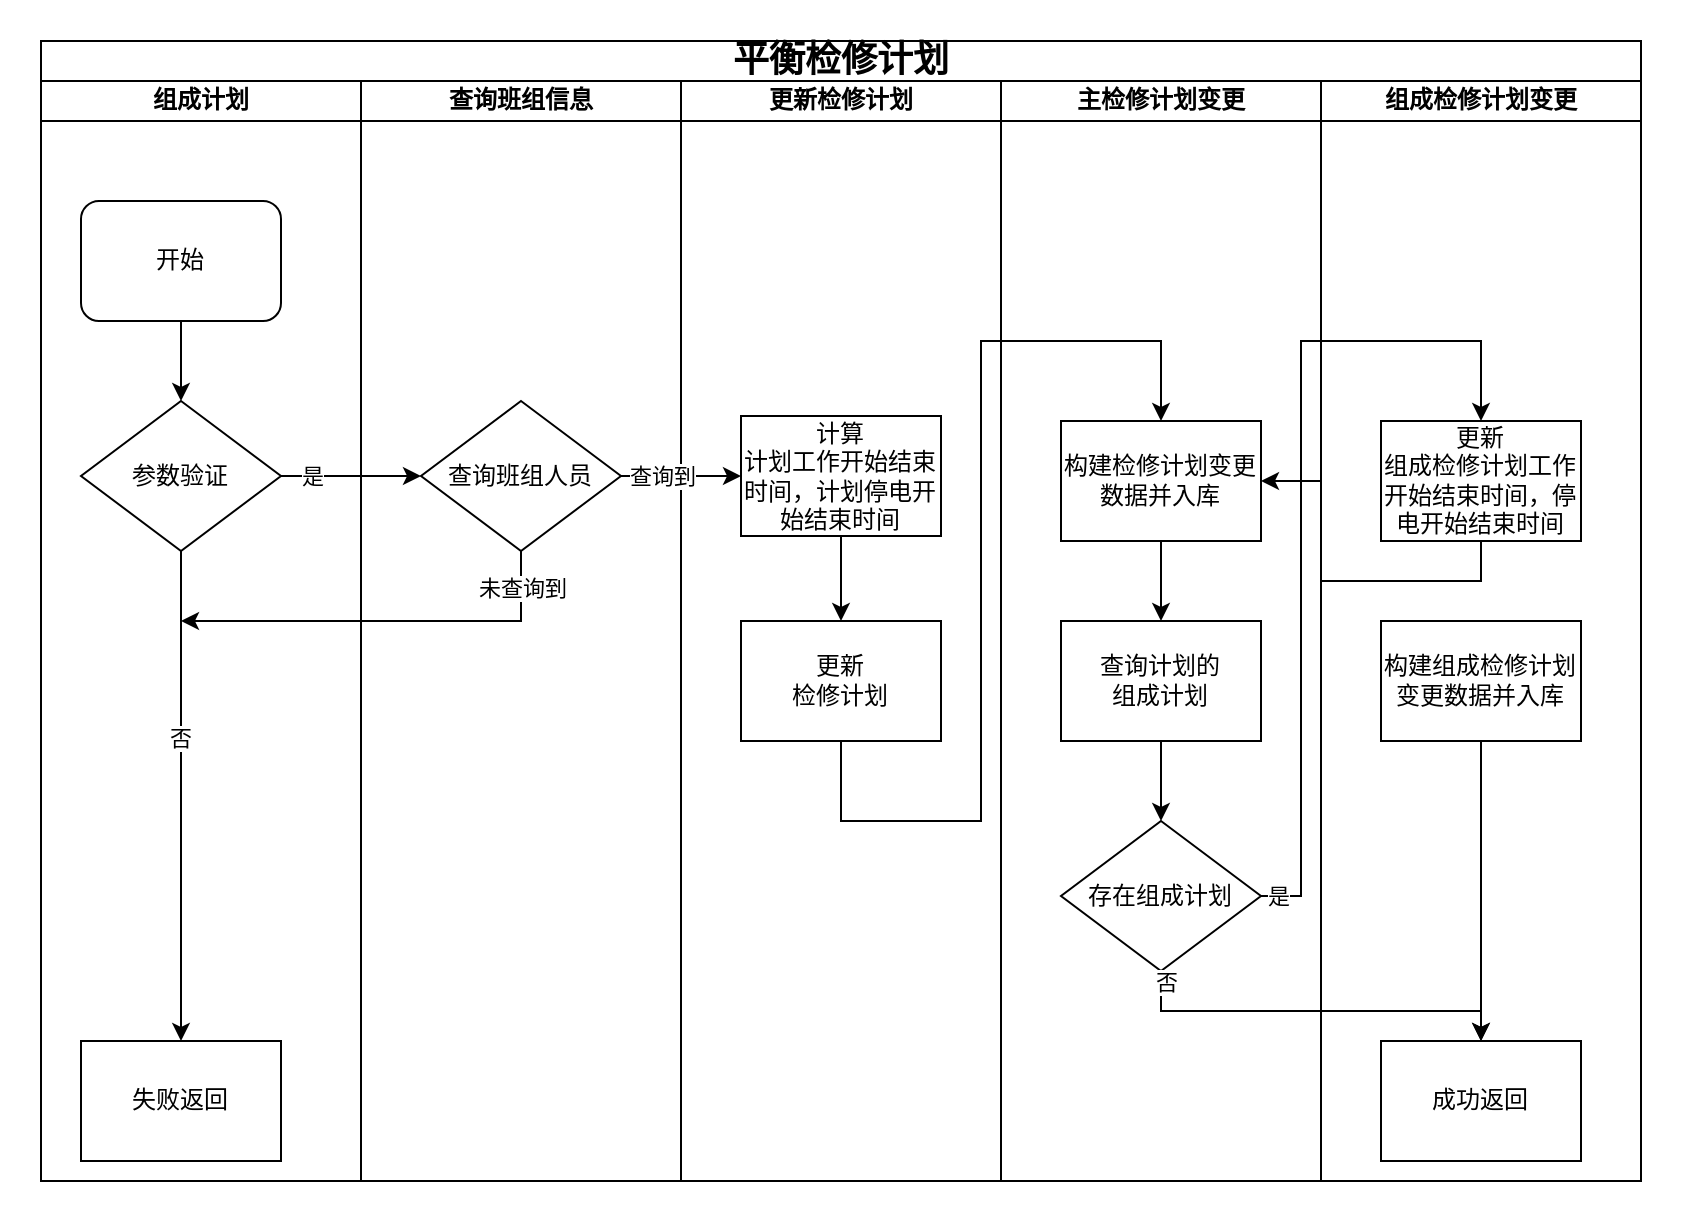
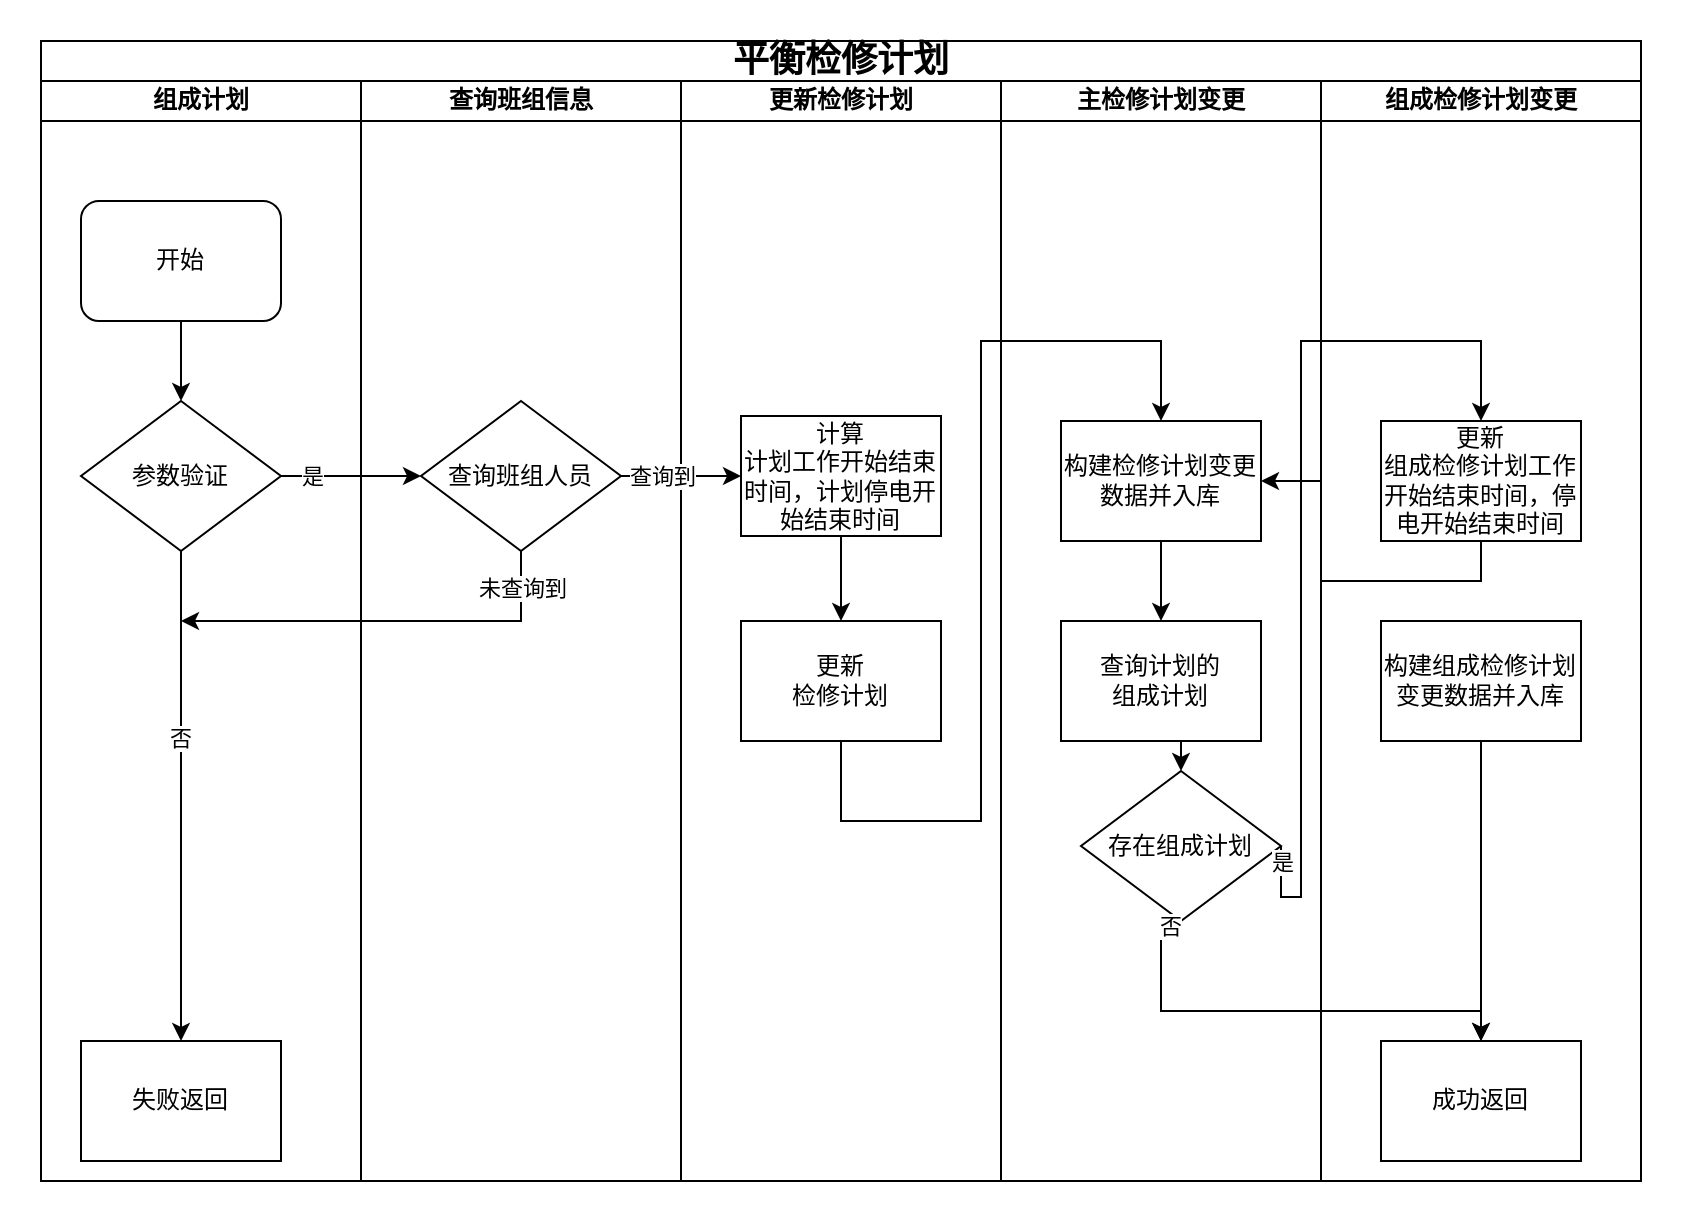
(1161, 896) -> (1181, 846)
